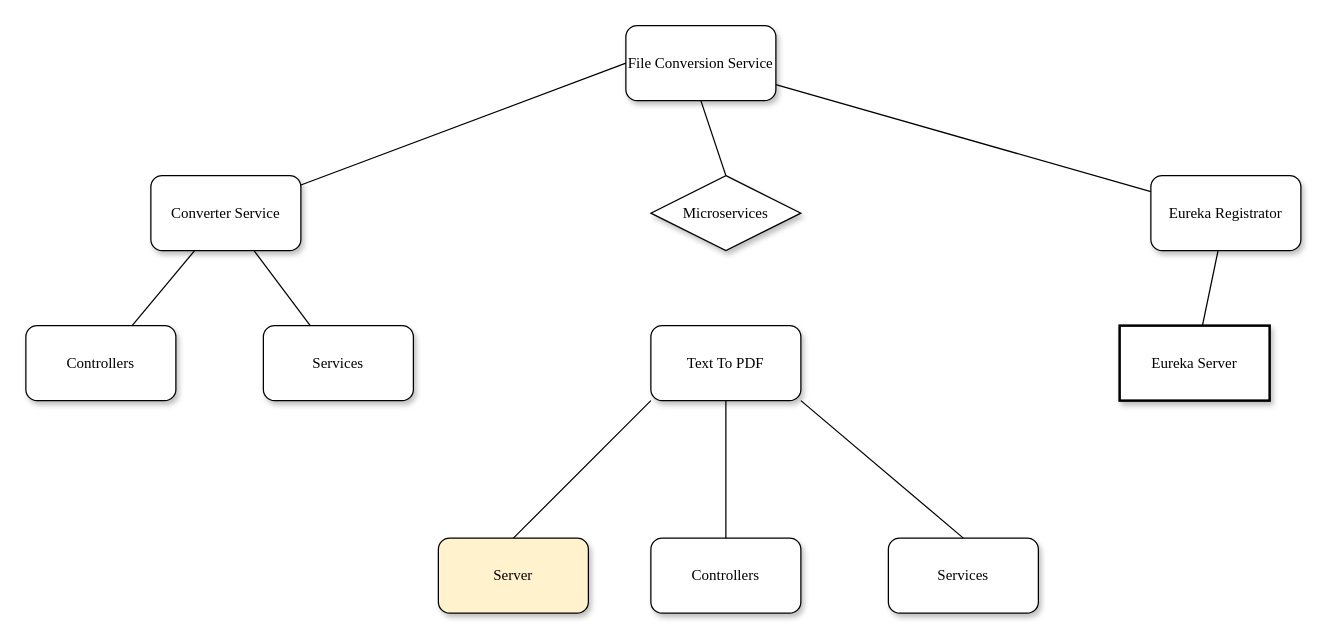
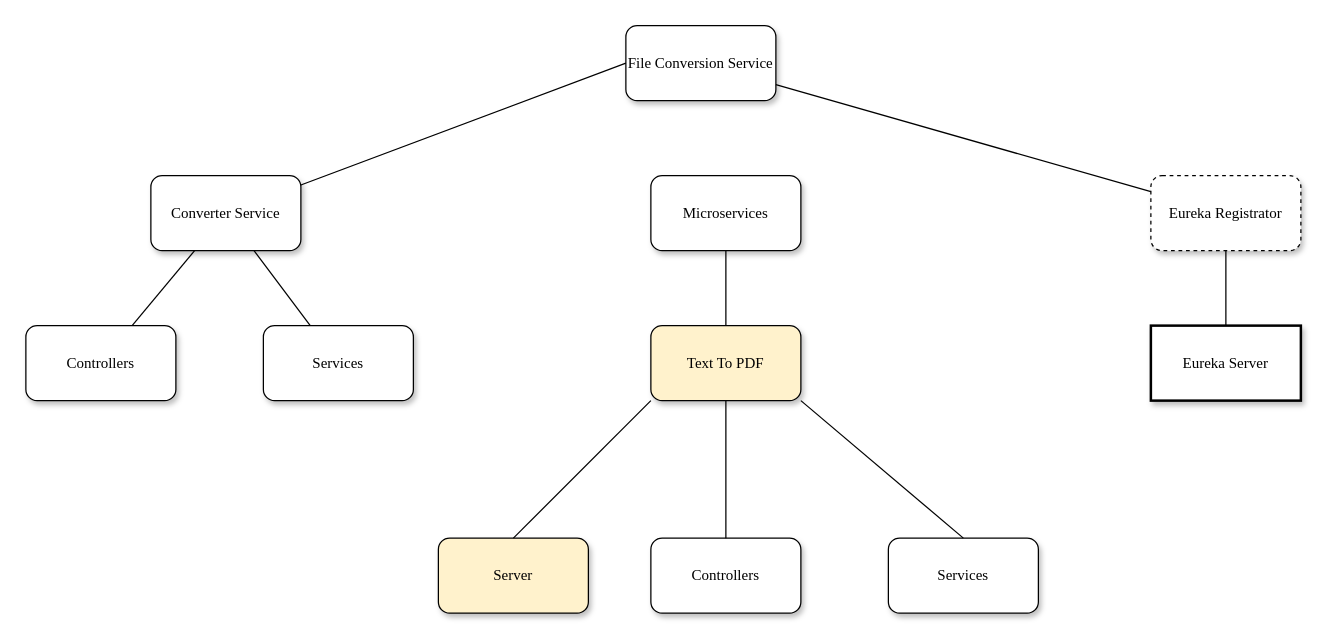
(713, 138) -> none
(726, 213) -> (726, 213)
(1226, 213) -> (1226, 213)
none -> (726, 288)
(726, 363) -> (726, 363)
(1194, 363) -> (1226, 363)
